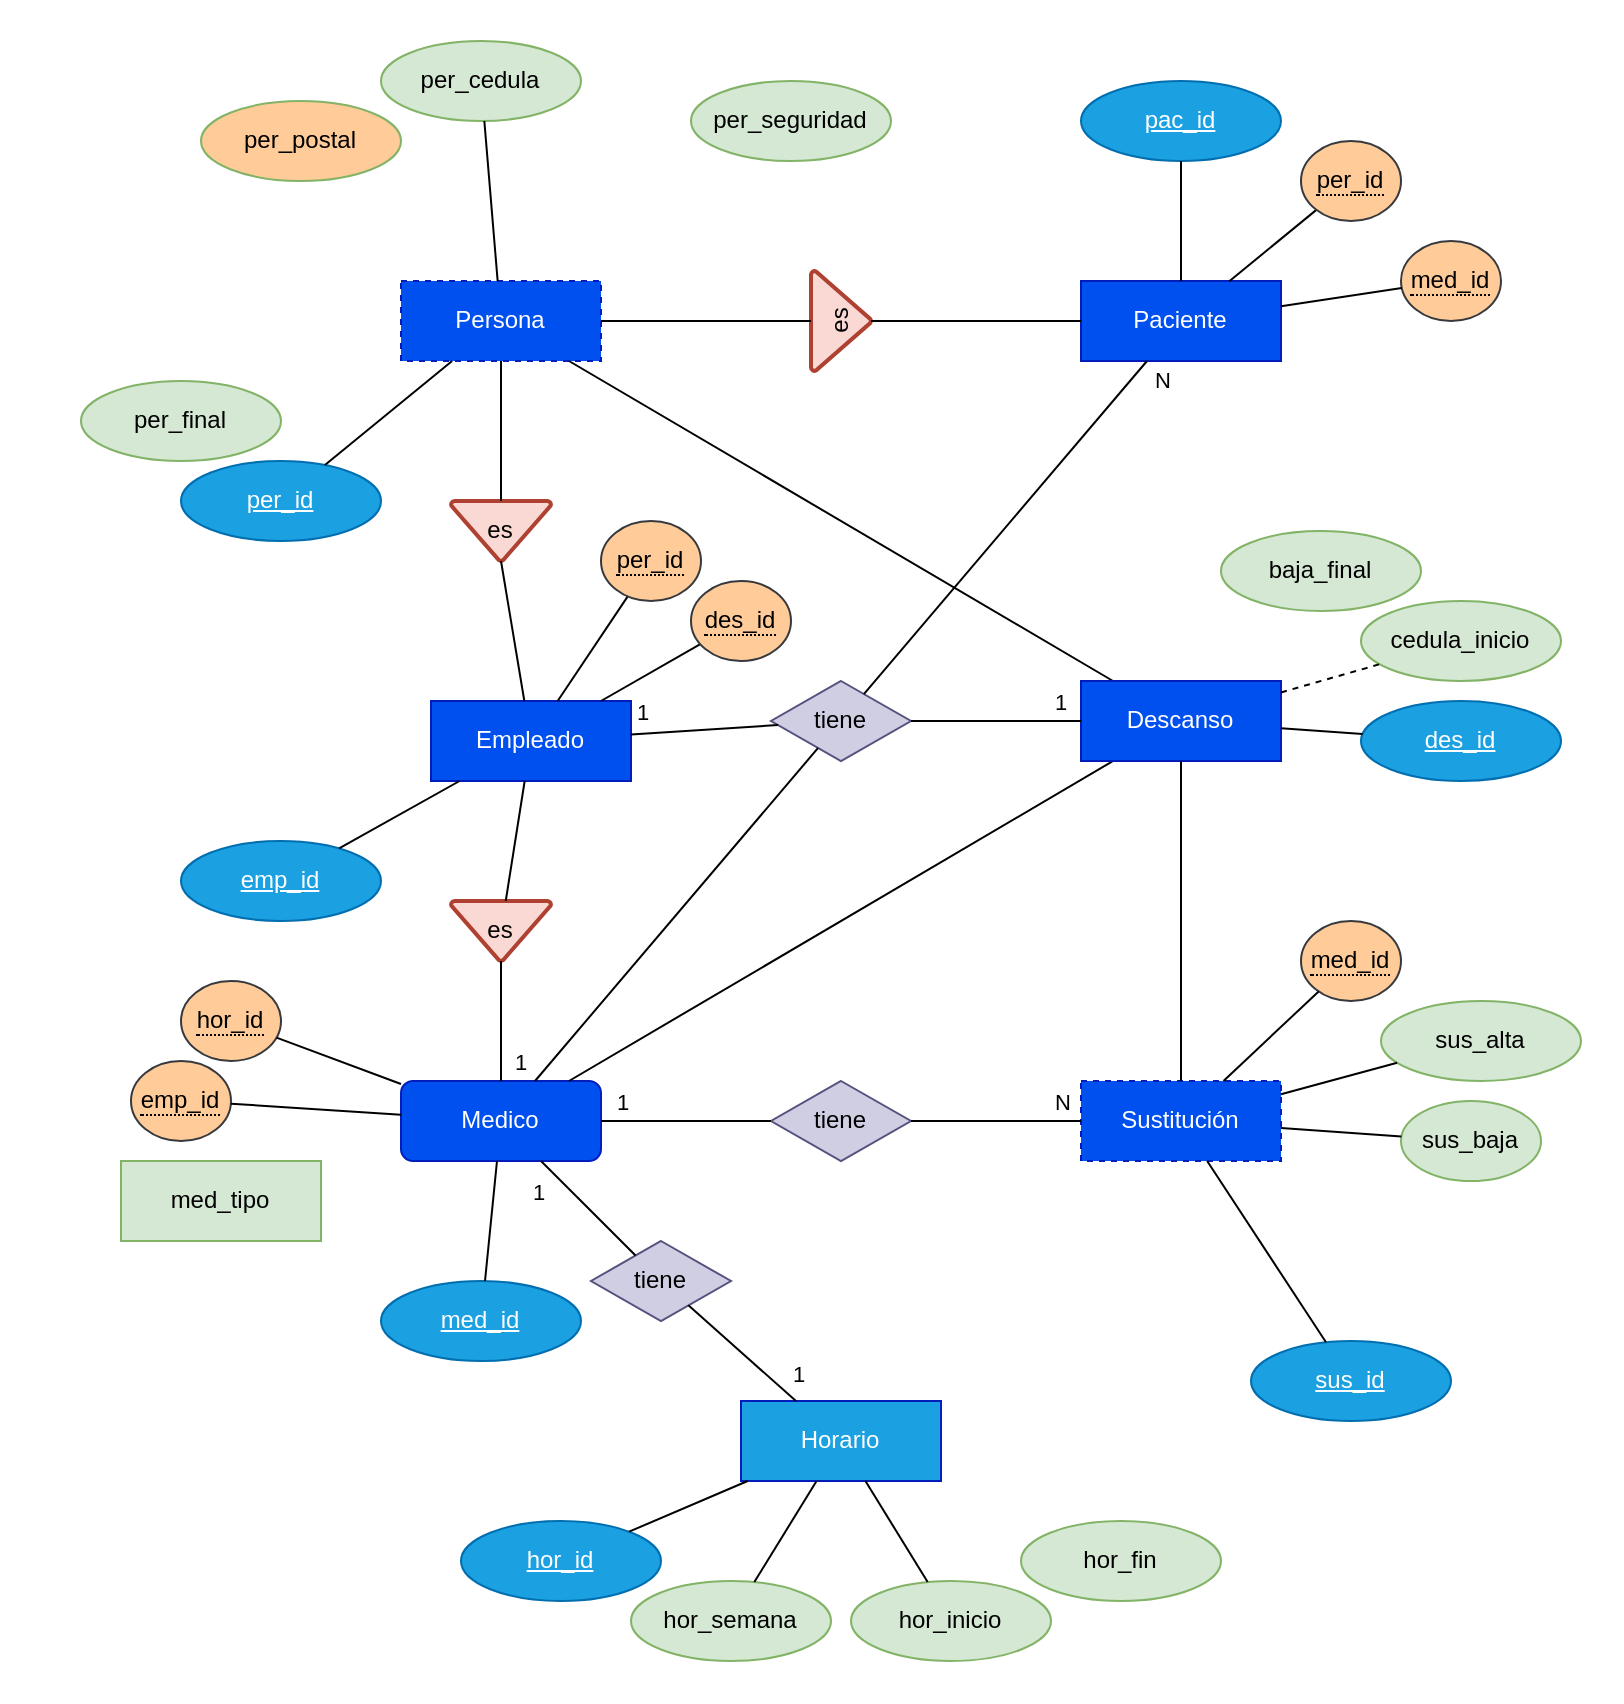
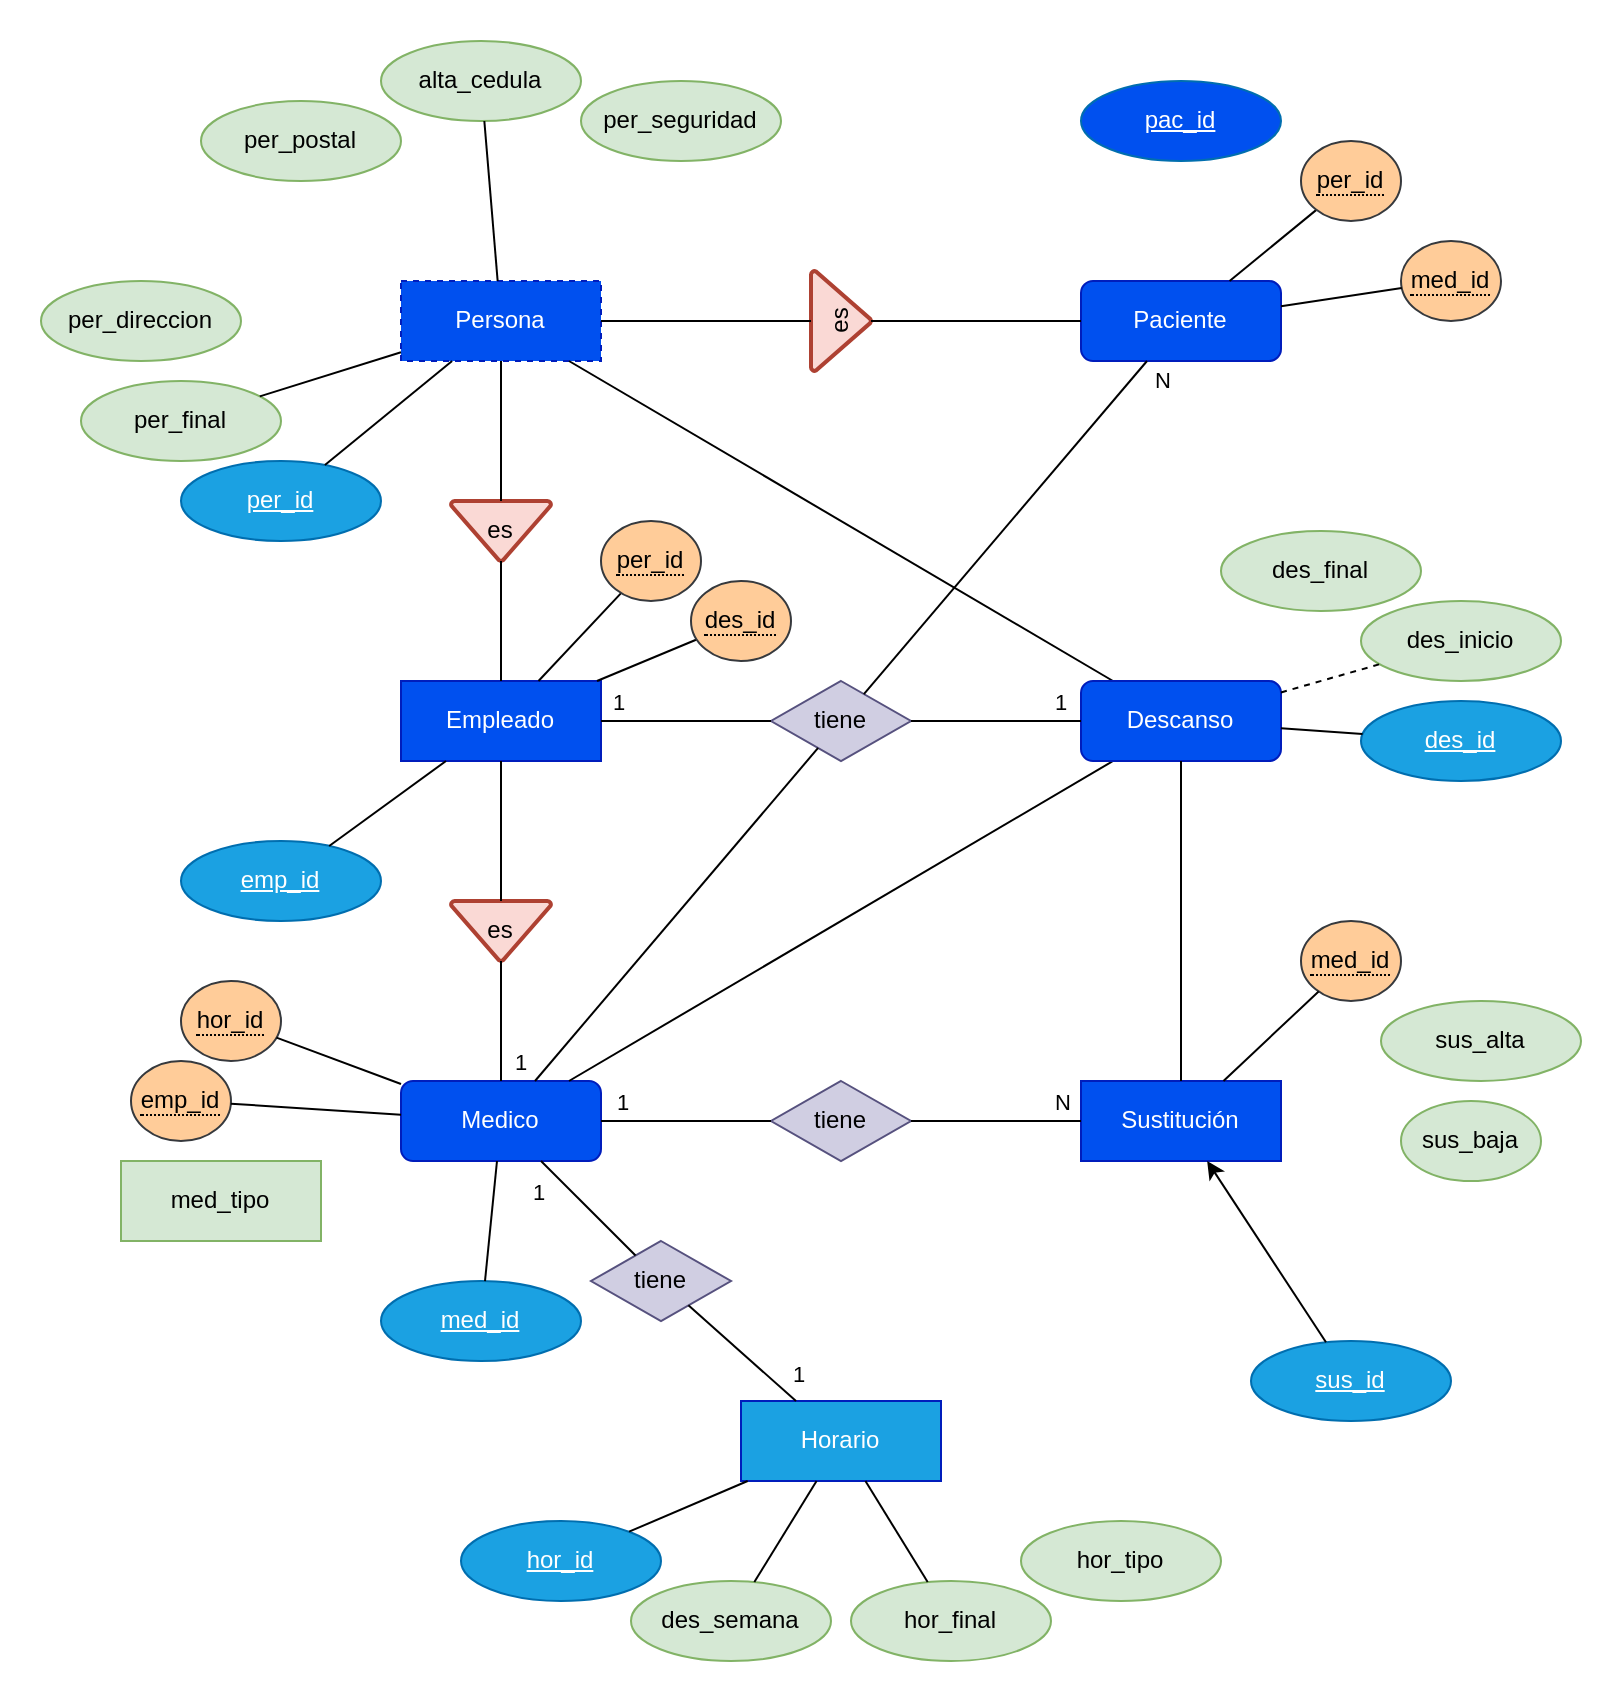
(481, 81) -> (481, 81)
(791, 121) -> (681, 121)
(1181, 121) -> (1181, 121)
(301, 141) -> (301, 141)
(1181, 221) -> none
none -> (141, 321)
(1181, 321) -> (1181, 321)
none -> (331, 374)
(1321, 571) -> (1321, 571)
(1461, 641) -> (1461, 641)
(1181, 721) -> (1181, 721)
(531, 741) -> (501, 721)
(1339, 1079) -> none
(1181, 1121) -> (1181, 1121)
(1341, 1132) -> none
(1212, 1168) -> (1215, 1172)
(1121, 1561) -> (1121, 1561)
(731, 1621) -> (731, 1621)
(951, 1621) -> (951, 1621)
